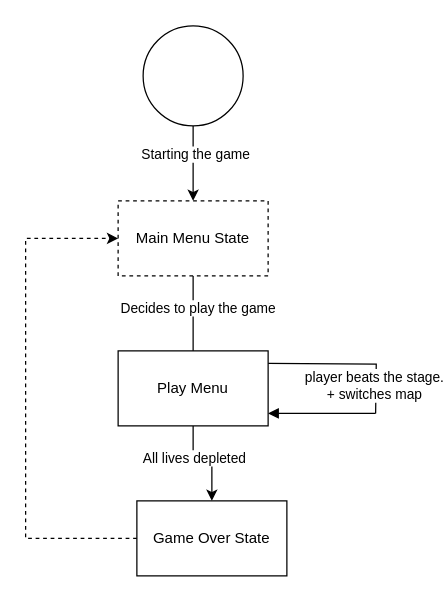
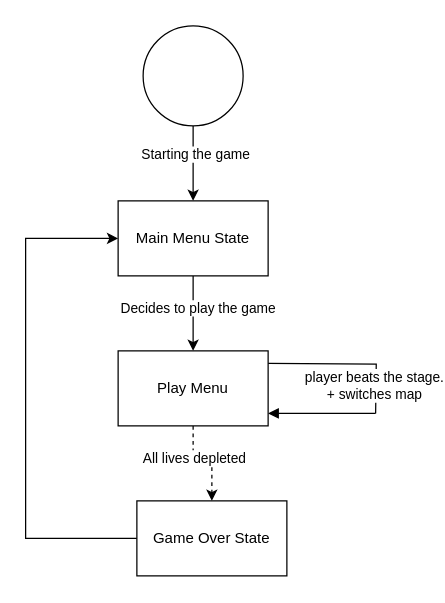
(193, 238) -> (193, 238)
(193, 344) -> (193, 341)
(26, 400) -> (26, 400)
(193, 438) -> (193, 438)
